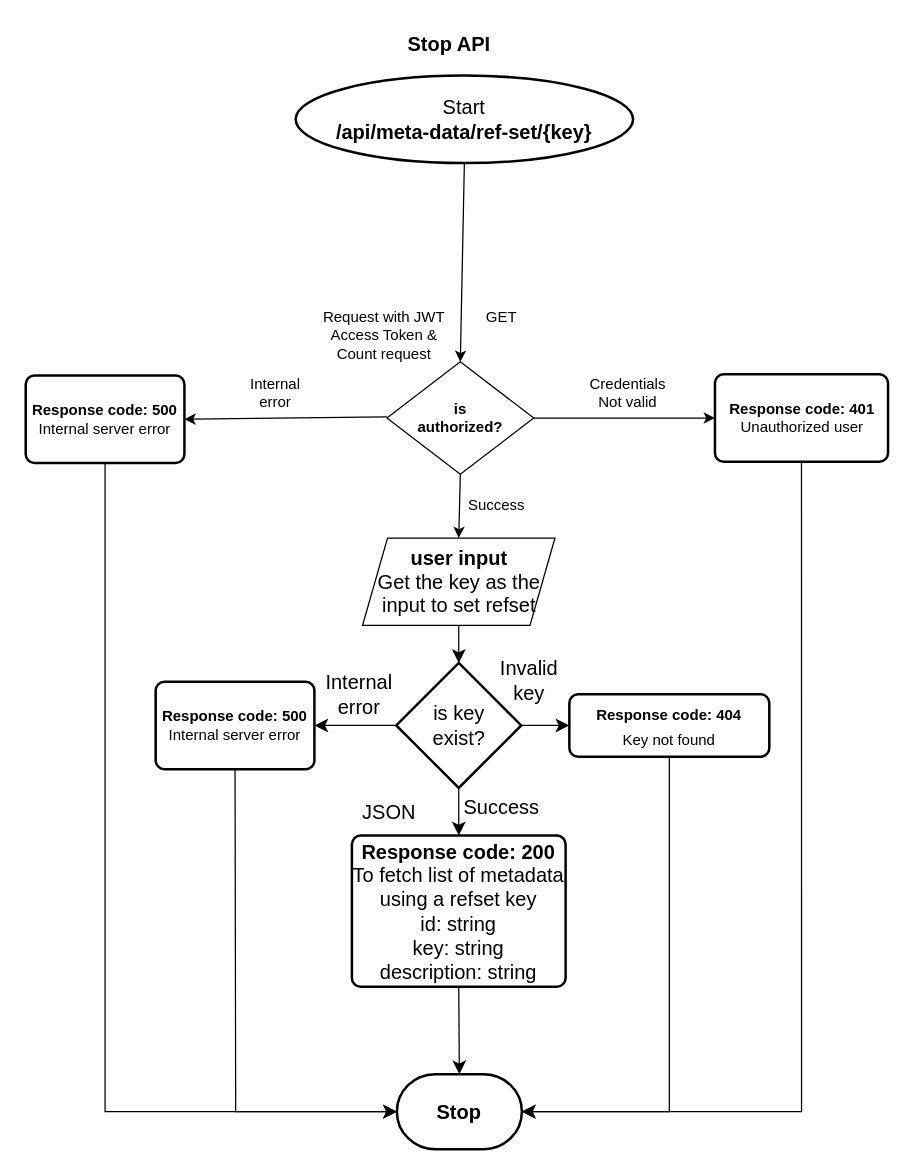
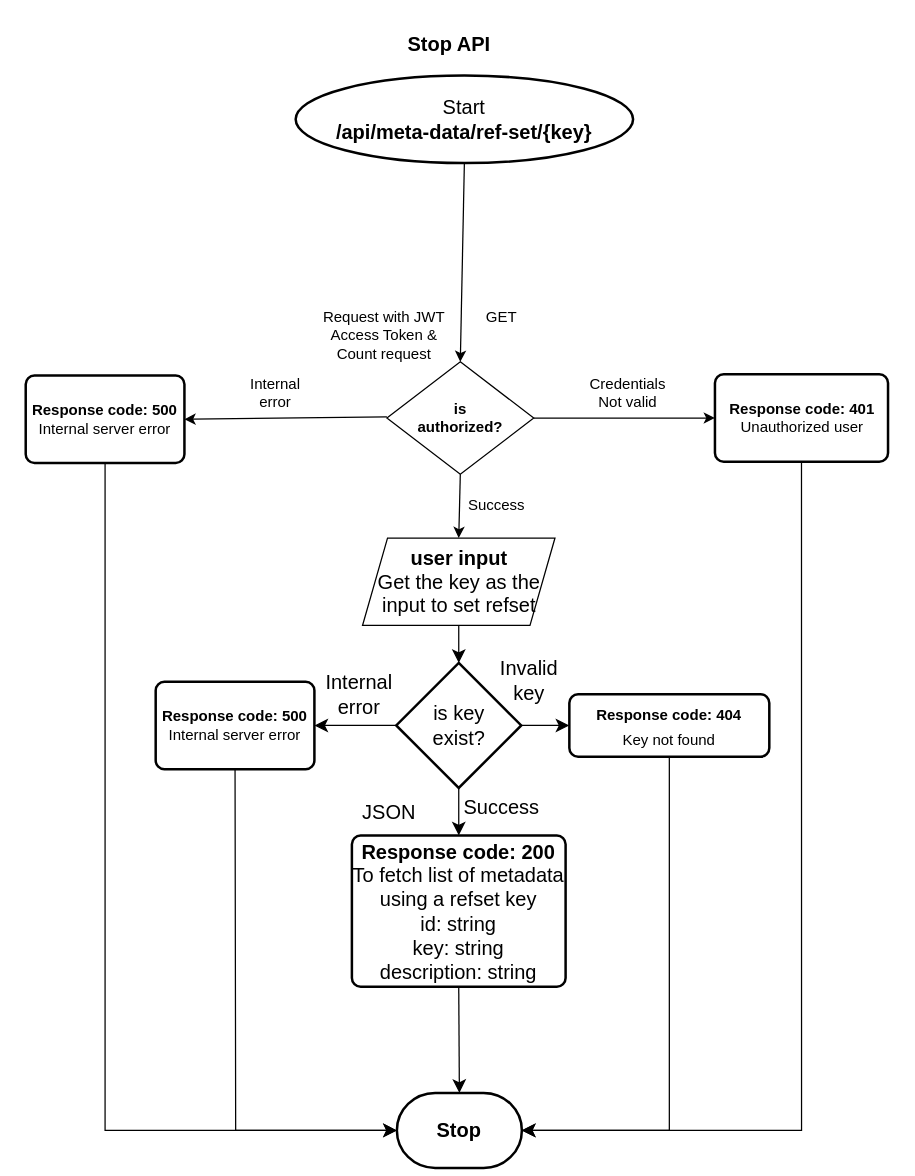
(459, 1112) -> (459, 1131)
